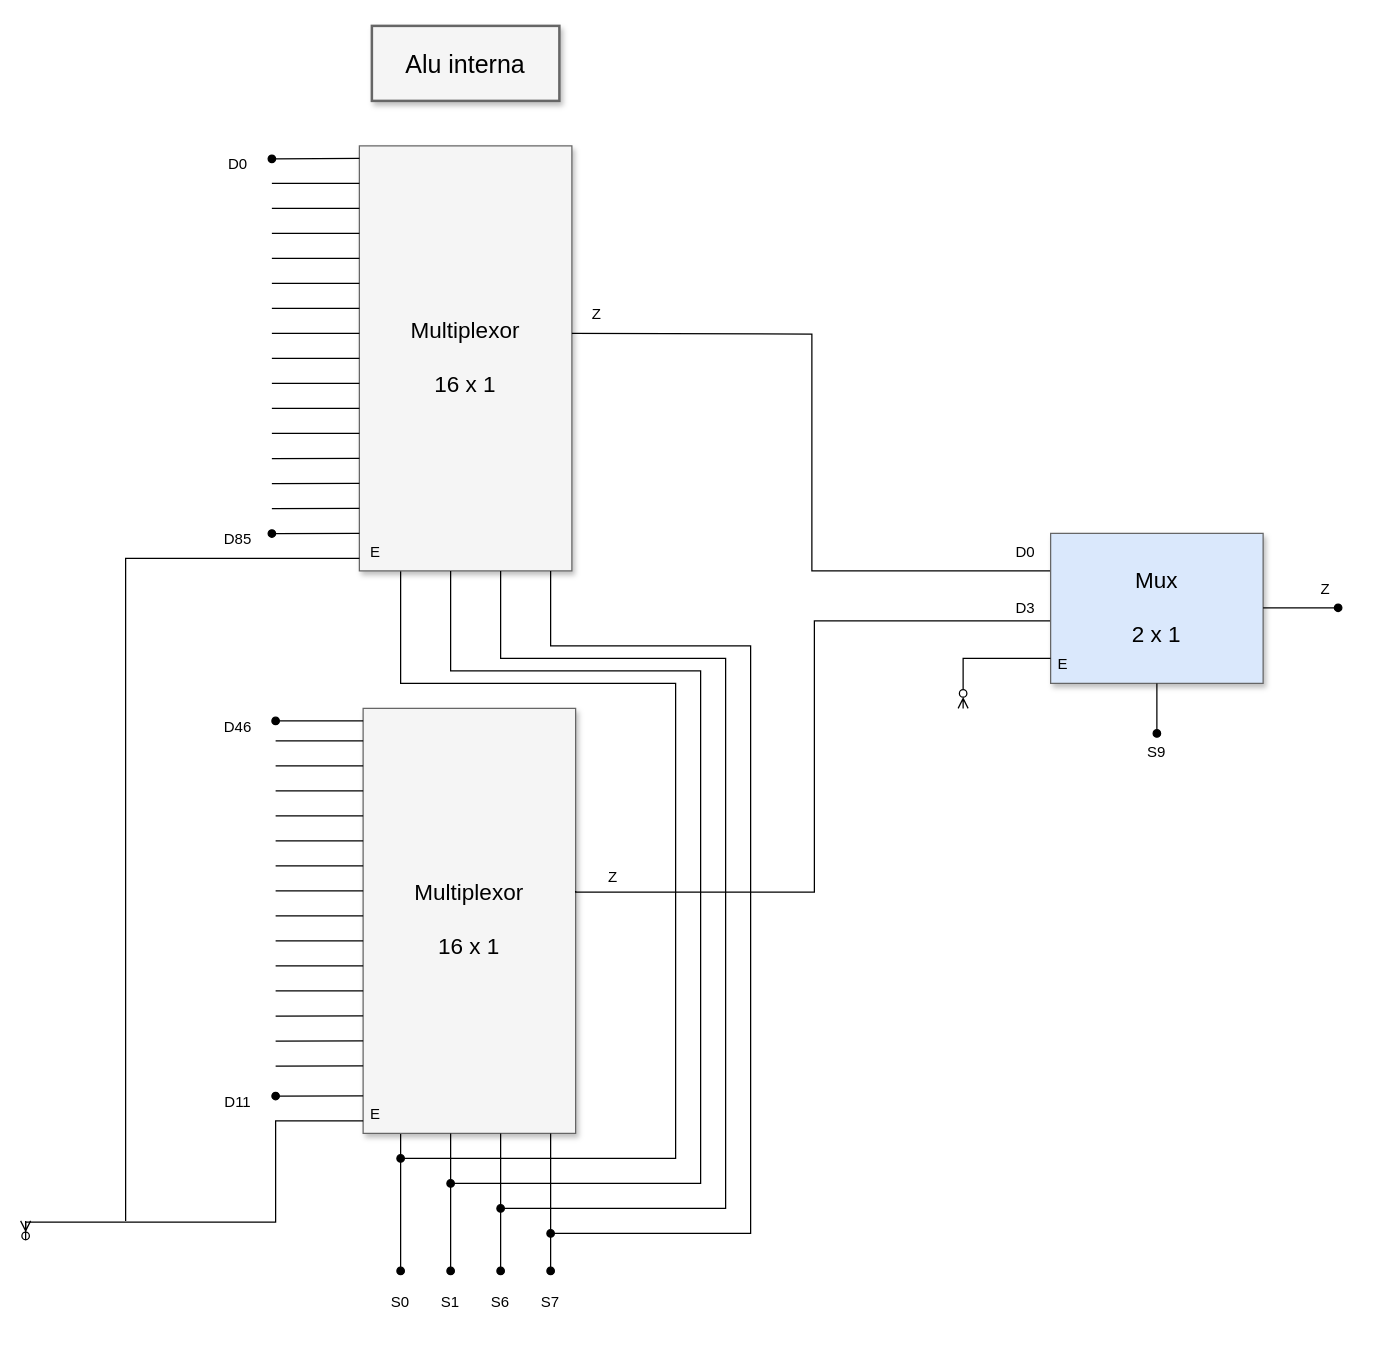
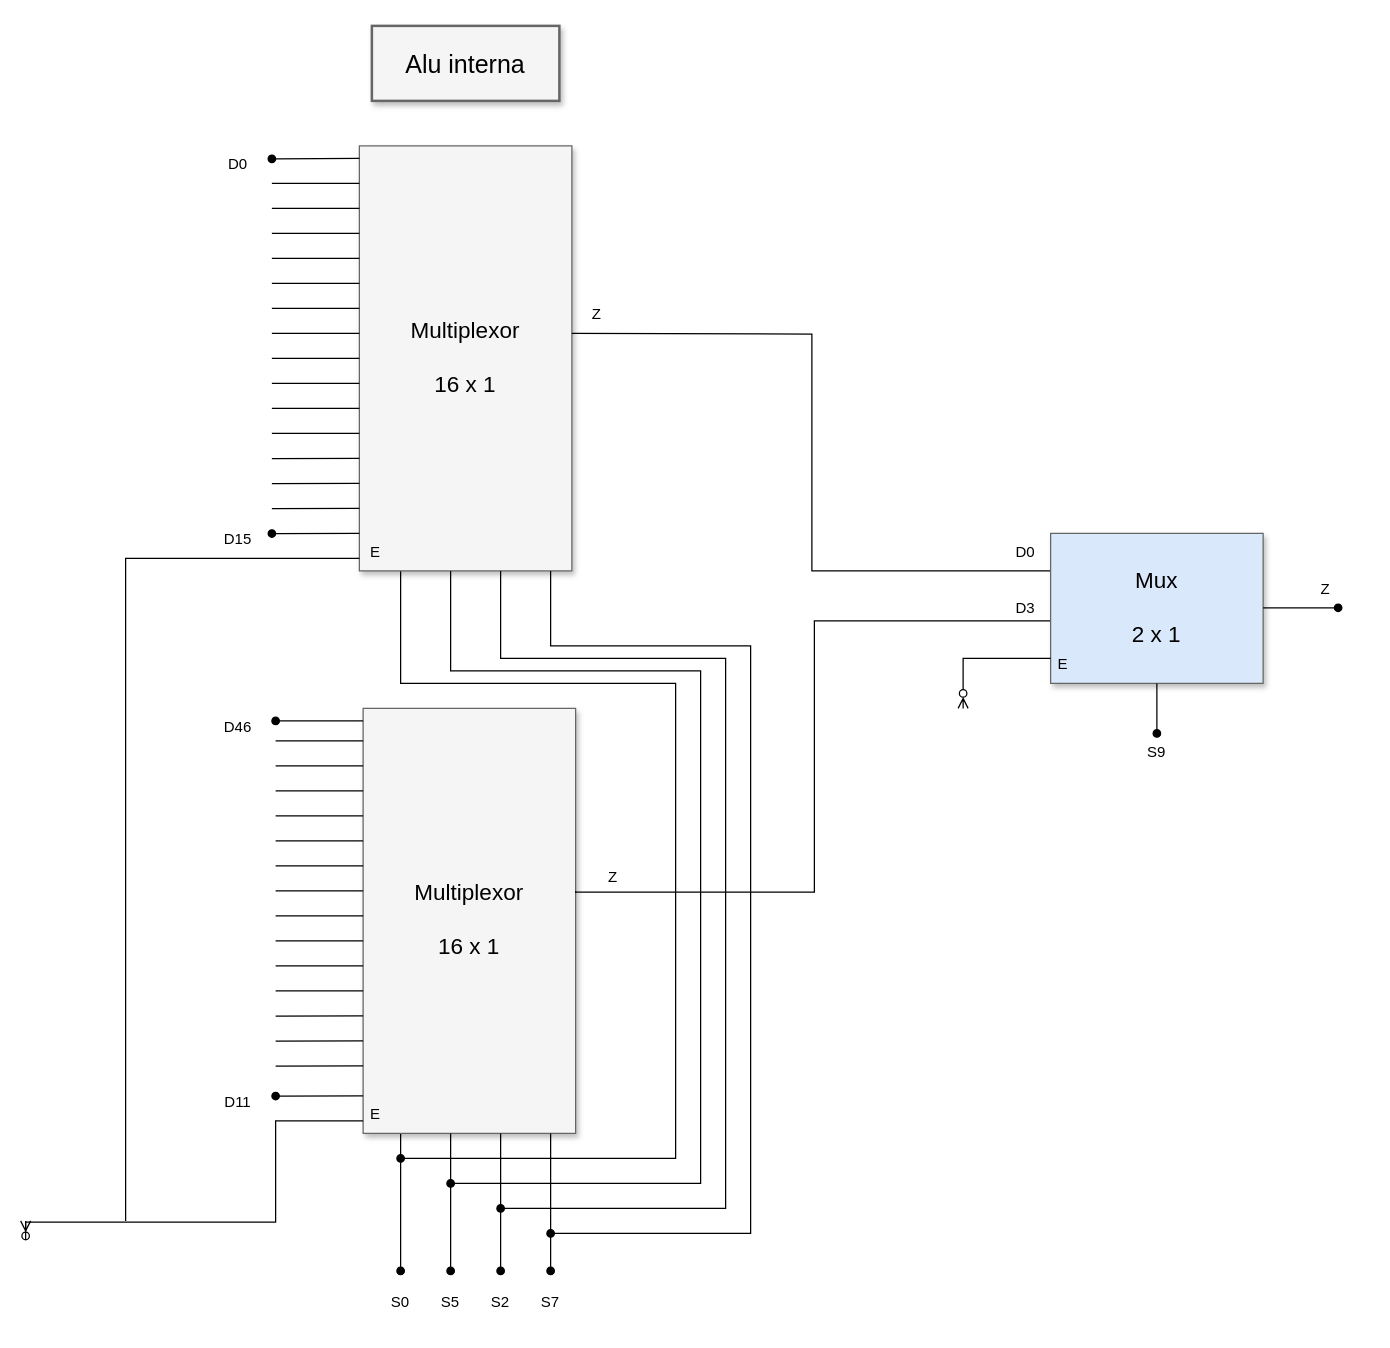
(238, 539) -> (238, 539)
(451, 1302) -> (451, 1302)
(501, 1302) -> (501, 1302)
